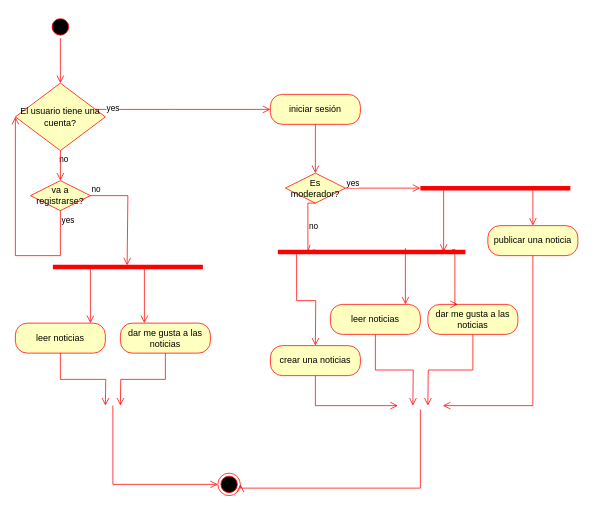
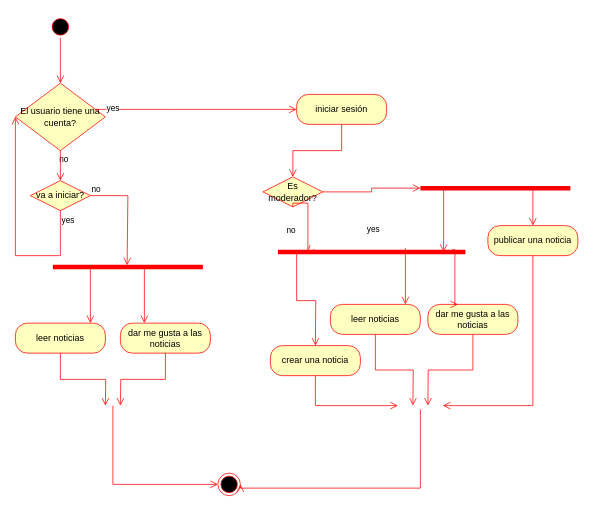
(315, 109) -> (342, 109)
(315, 188) -> (293, 192)
(60, 195) -> (60, 195)
(315, 360) -> (315, 360)
